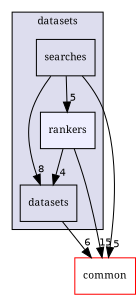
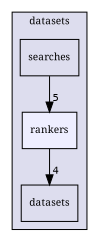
(29, 123) -> none
(105, 276) -> none
